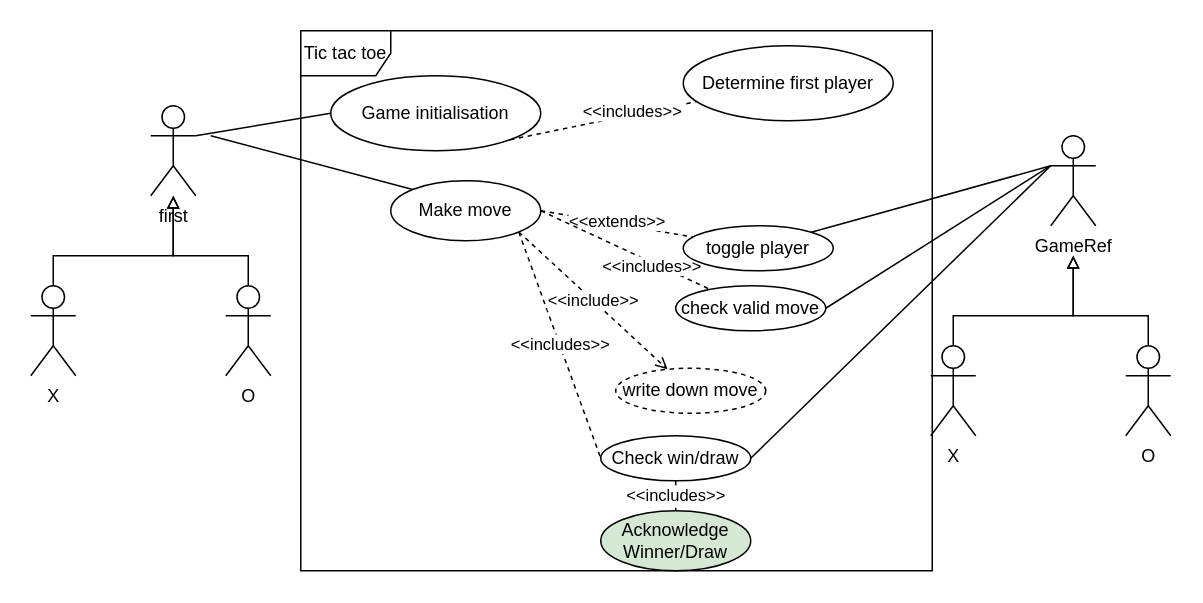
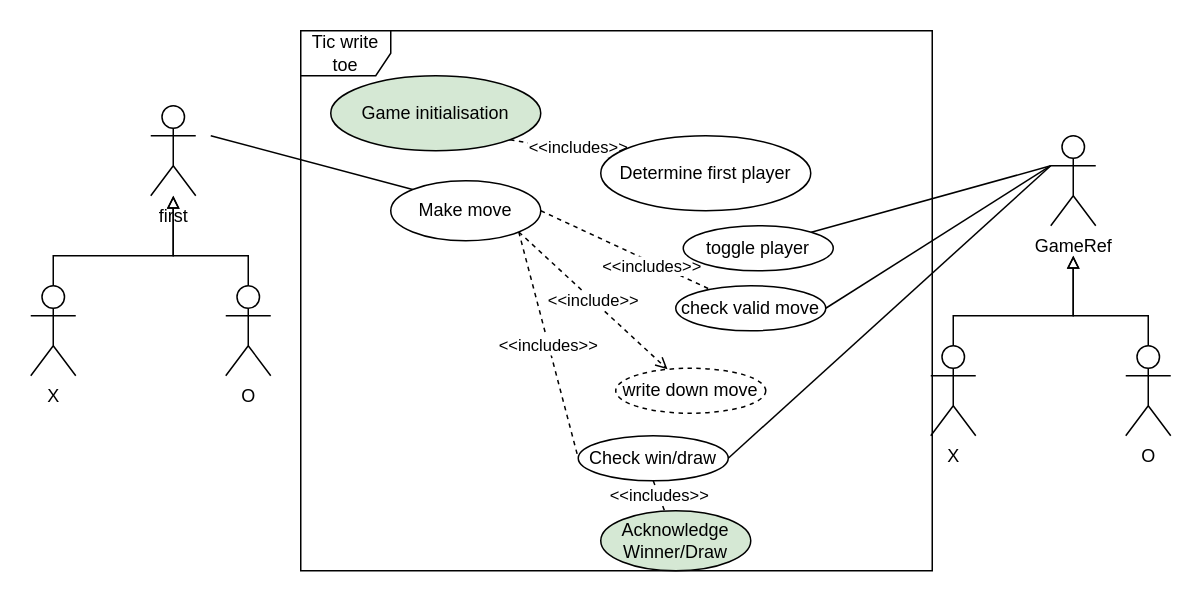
(346, 53) -> (346, 53)
(788, 83) -> (706, 173)
(436, 113) -> (436, 113)
(264, 124) -> none
(595, 220) -> none
(676, 458) -> (653, 458)
